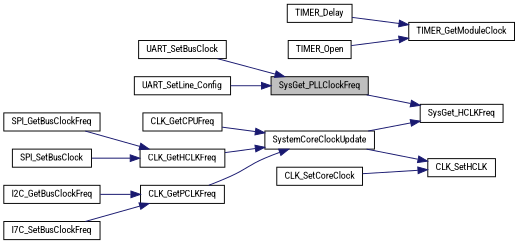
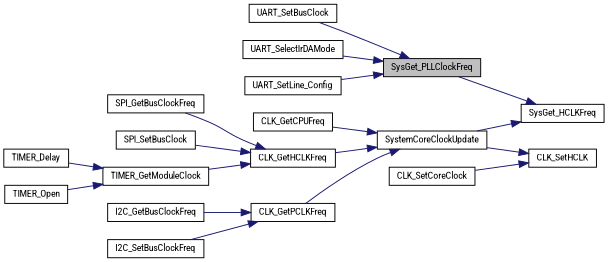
none -> (293, 50)
none -> (225, 167)
(52, 231) -> (156, 249)
